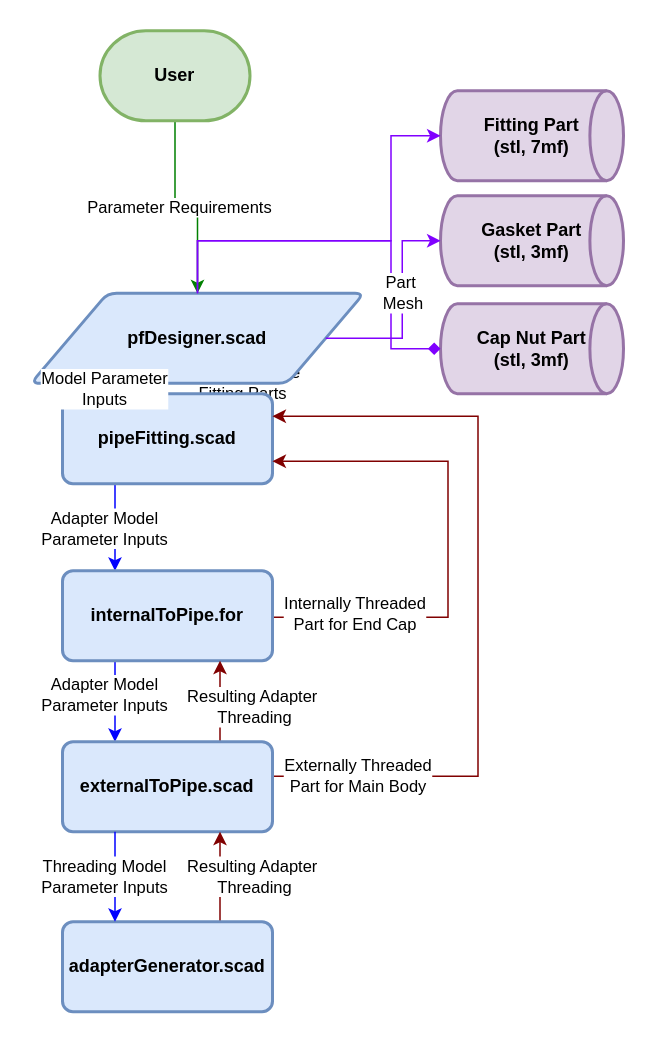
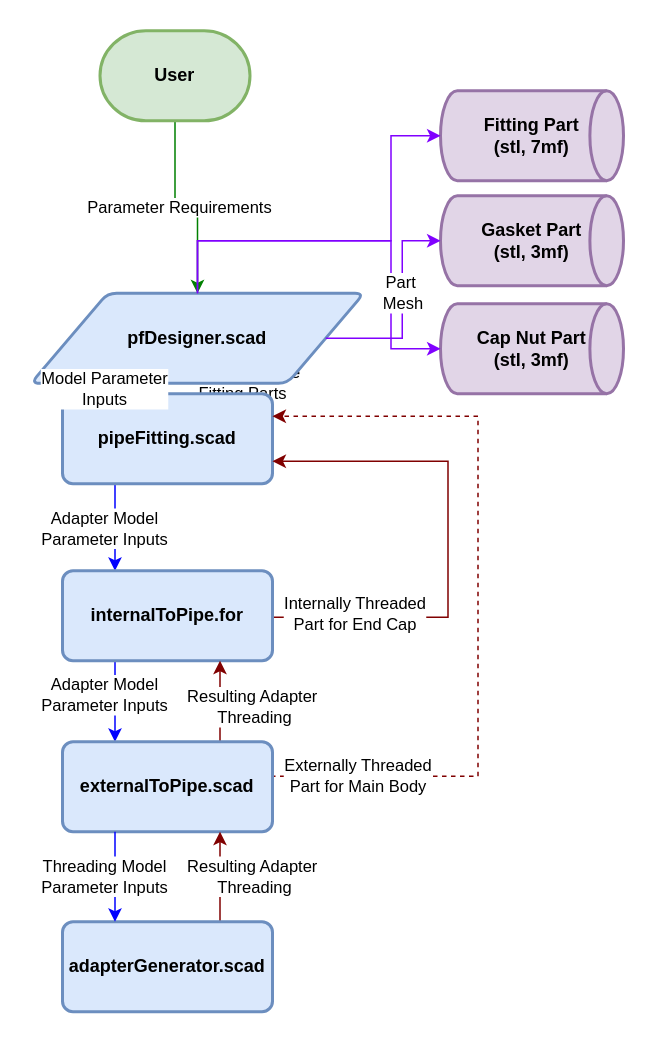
(428, 349) -> (429, 349)
(478, 523) -> (478, 523)
